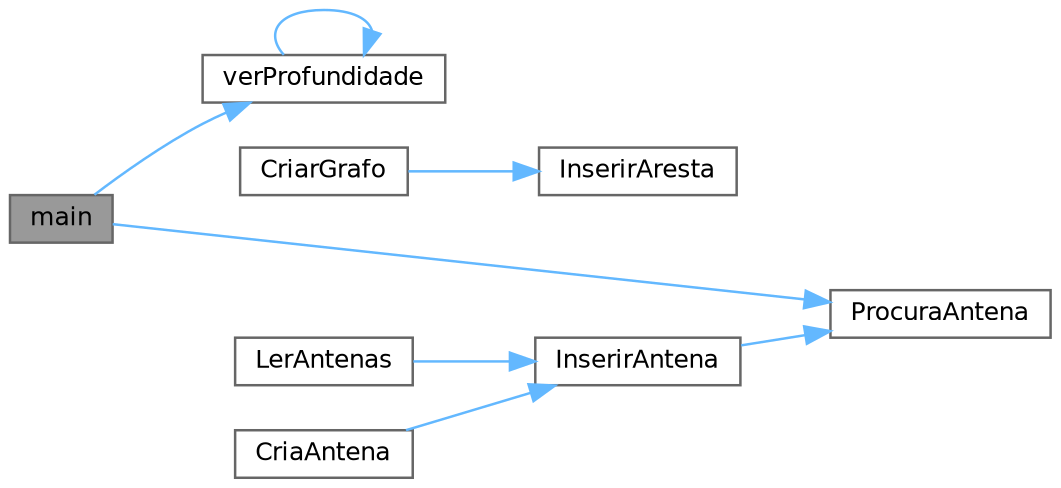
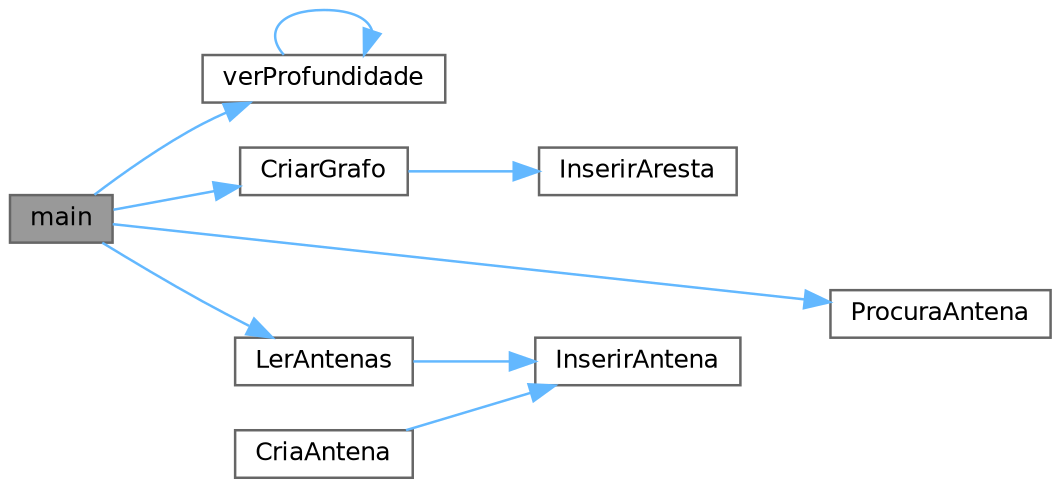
none -> (164, 200)
none -> (175, 286)
(773, 340) -> none
